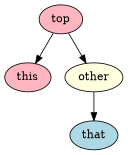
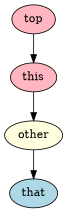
(75, 45) -> (34, 102)
